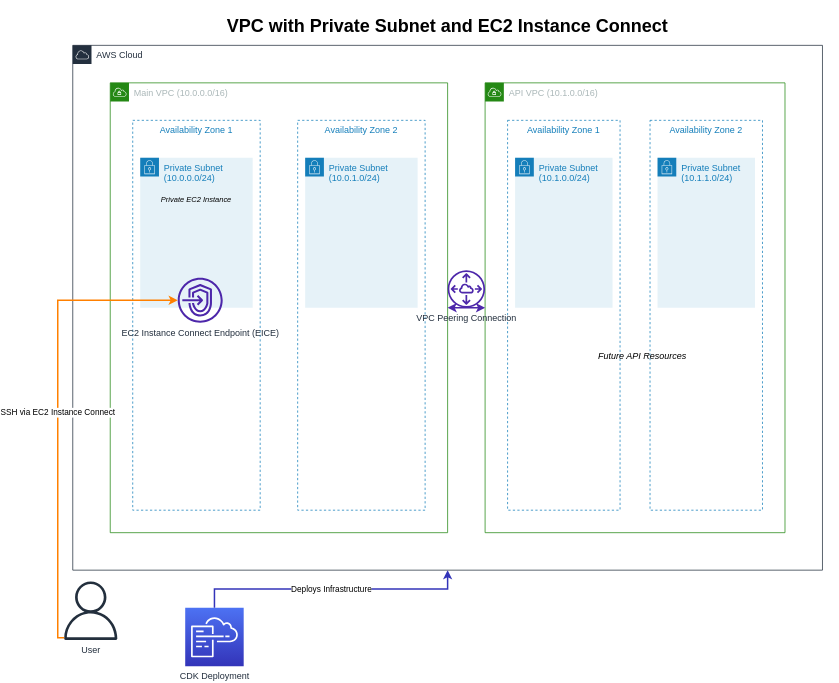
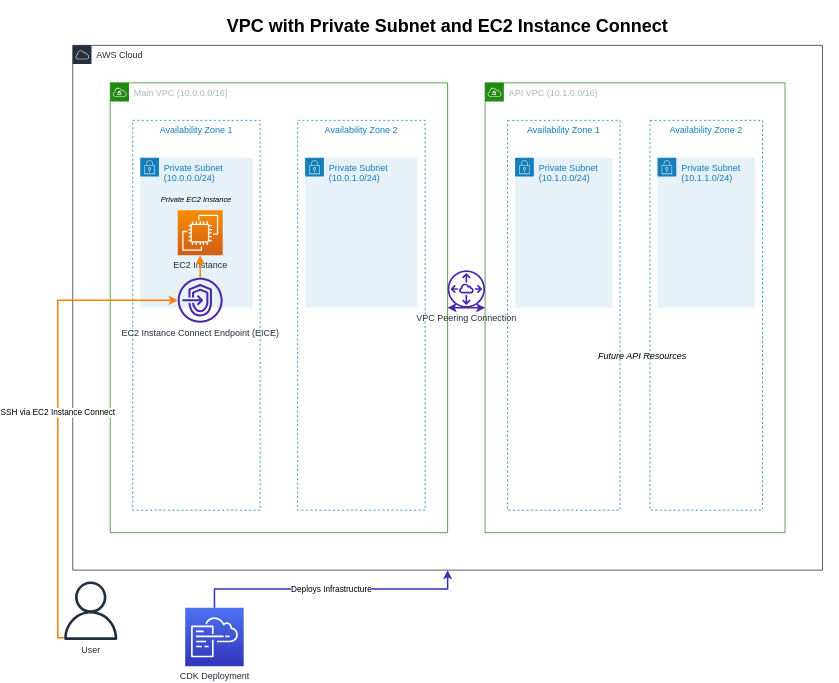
none -> (200, 233)
none -> (200, 263)
